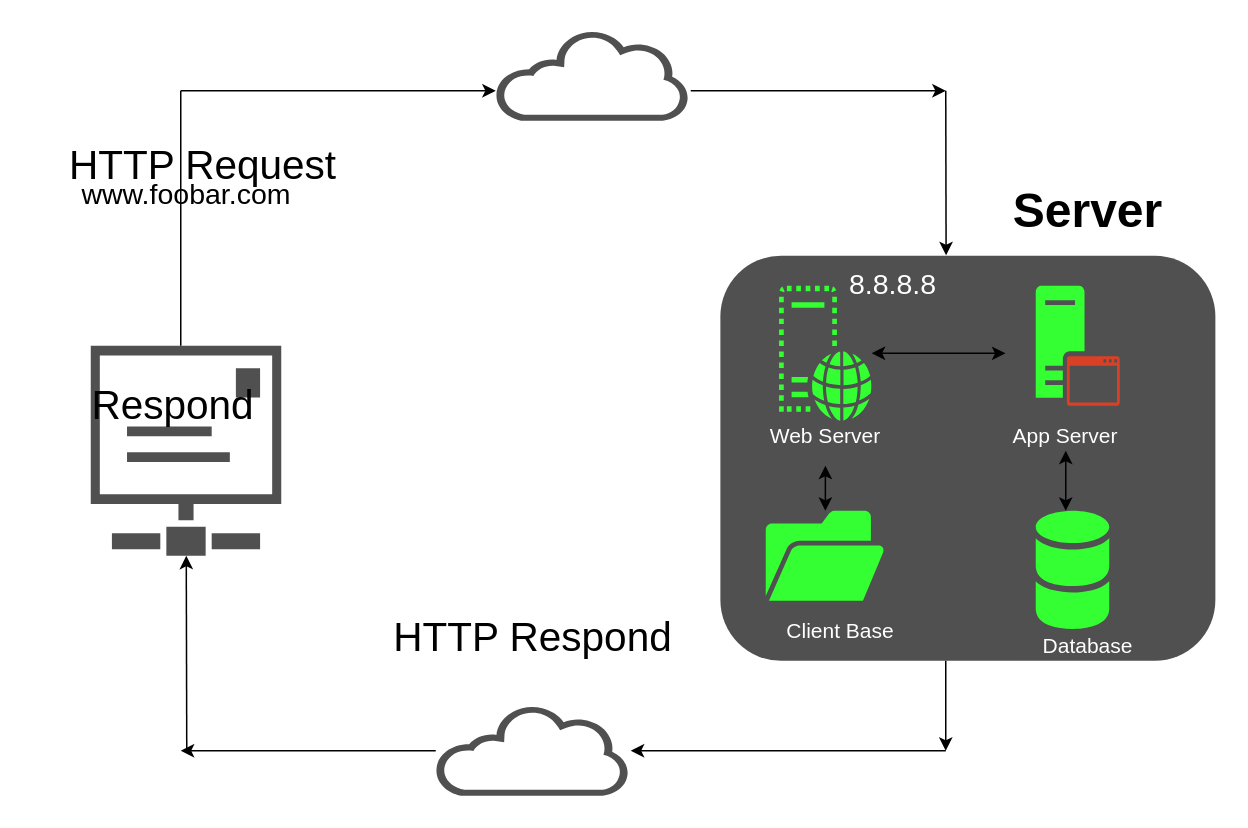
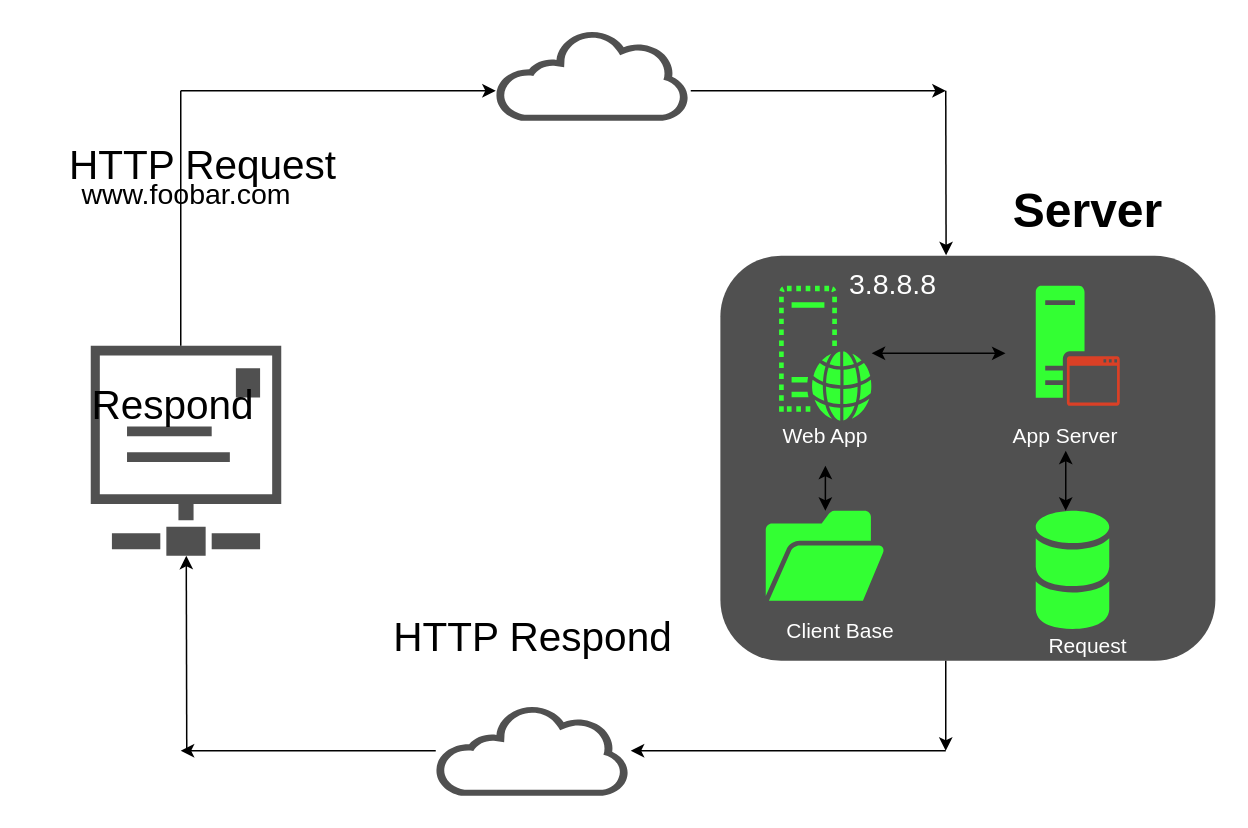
(893, 286) -> (893, 286)
(826, 436) -> (826, 436)
(1088, 646) -> (1088, 646)
